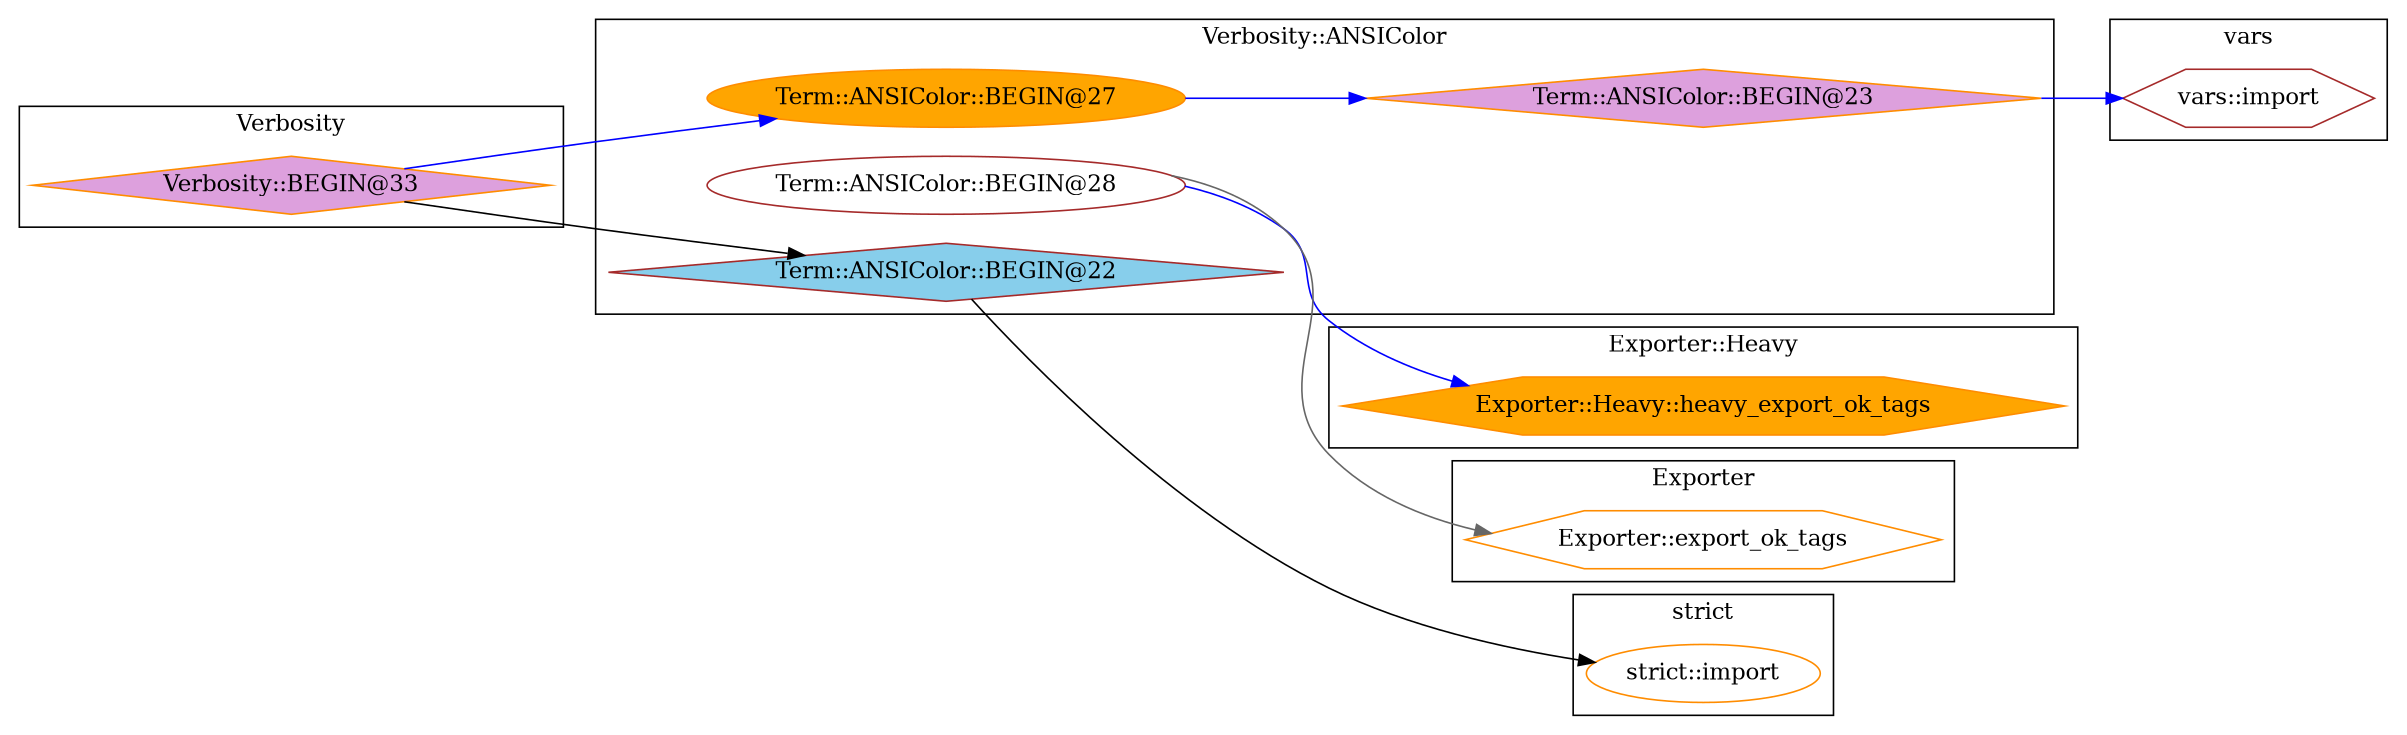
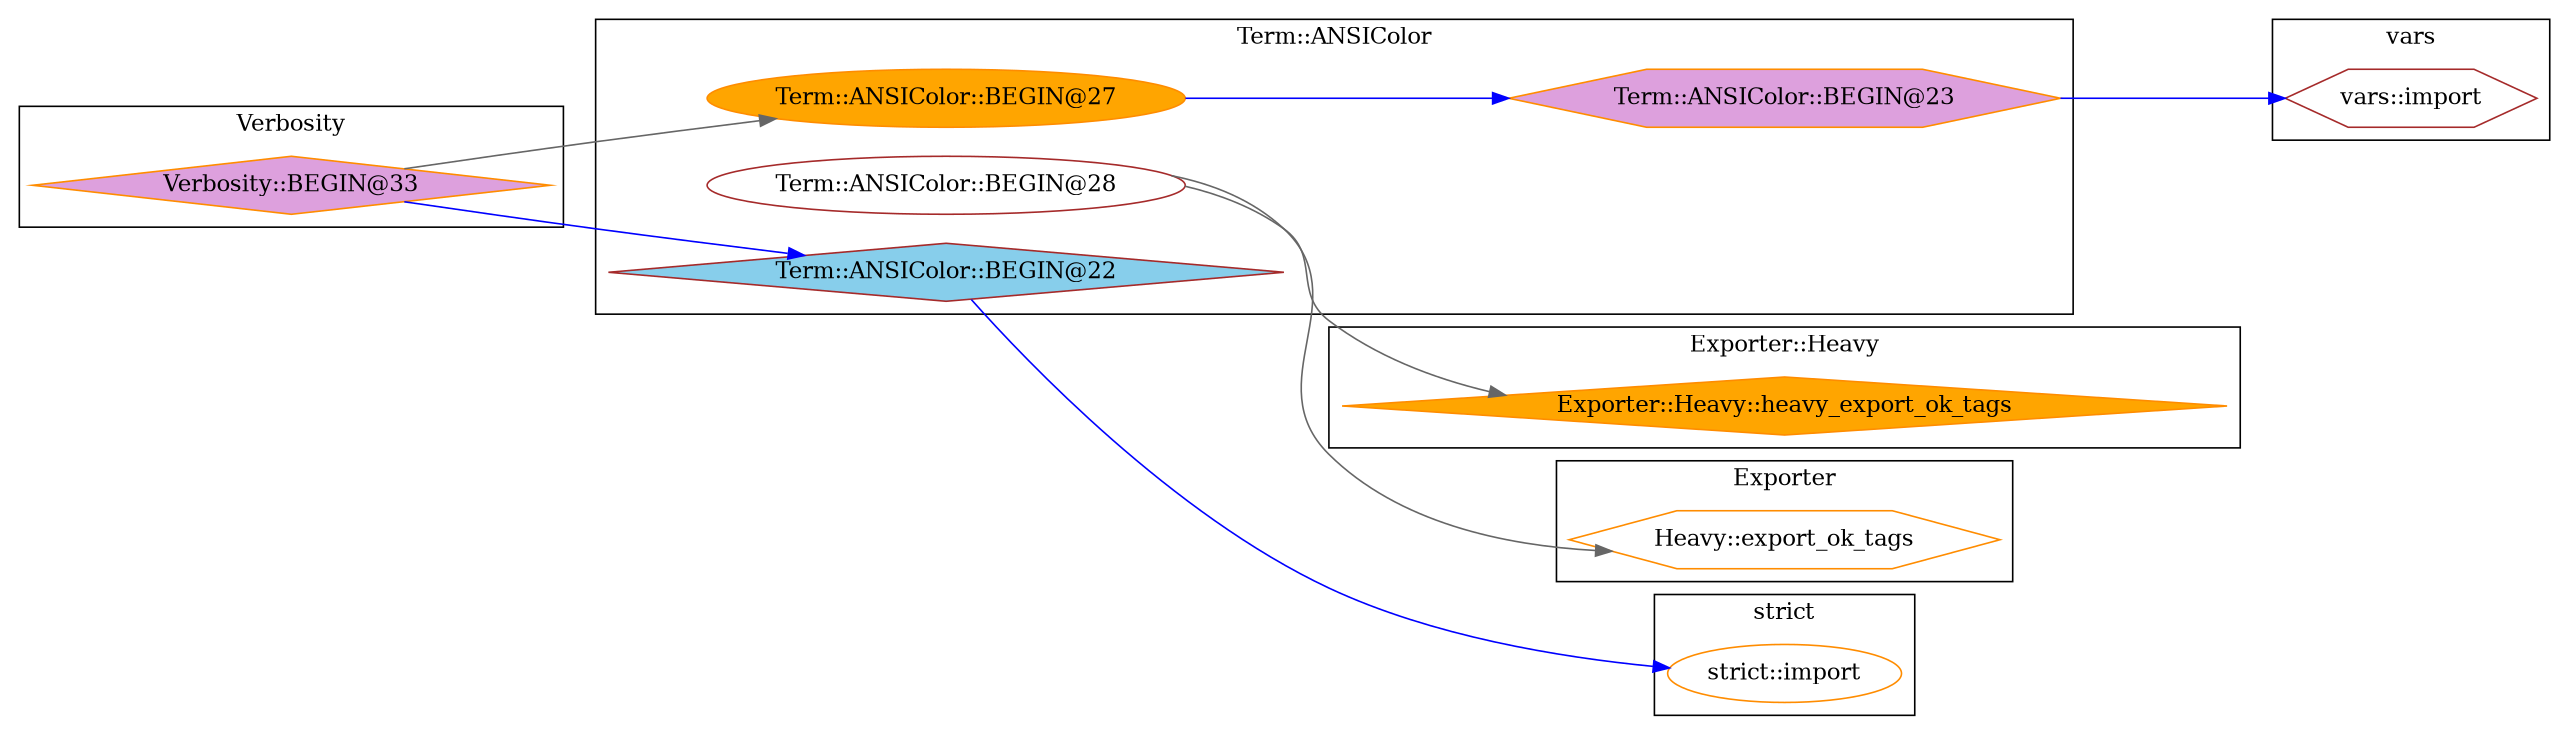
(1325, 38) -> (1334, 38)
(1703, 98) -> (1785, 98)
(582, 144) -> (582, 144)
(605, 230) -> (605, 230)
(1356, 339) -> (1354, 338)
(1703, 406) -> (1785, 406)
(1242, 537) -> (1273, 558)
(1703, 540) -> (1785, 540)
